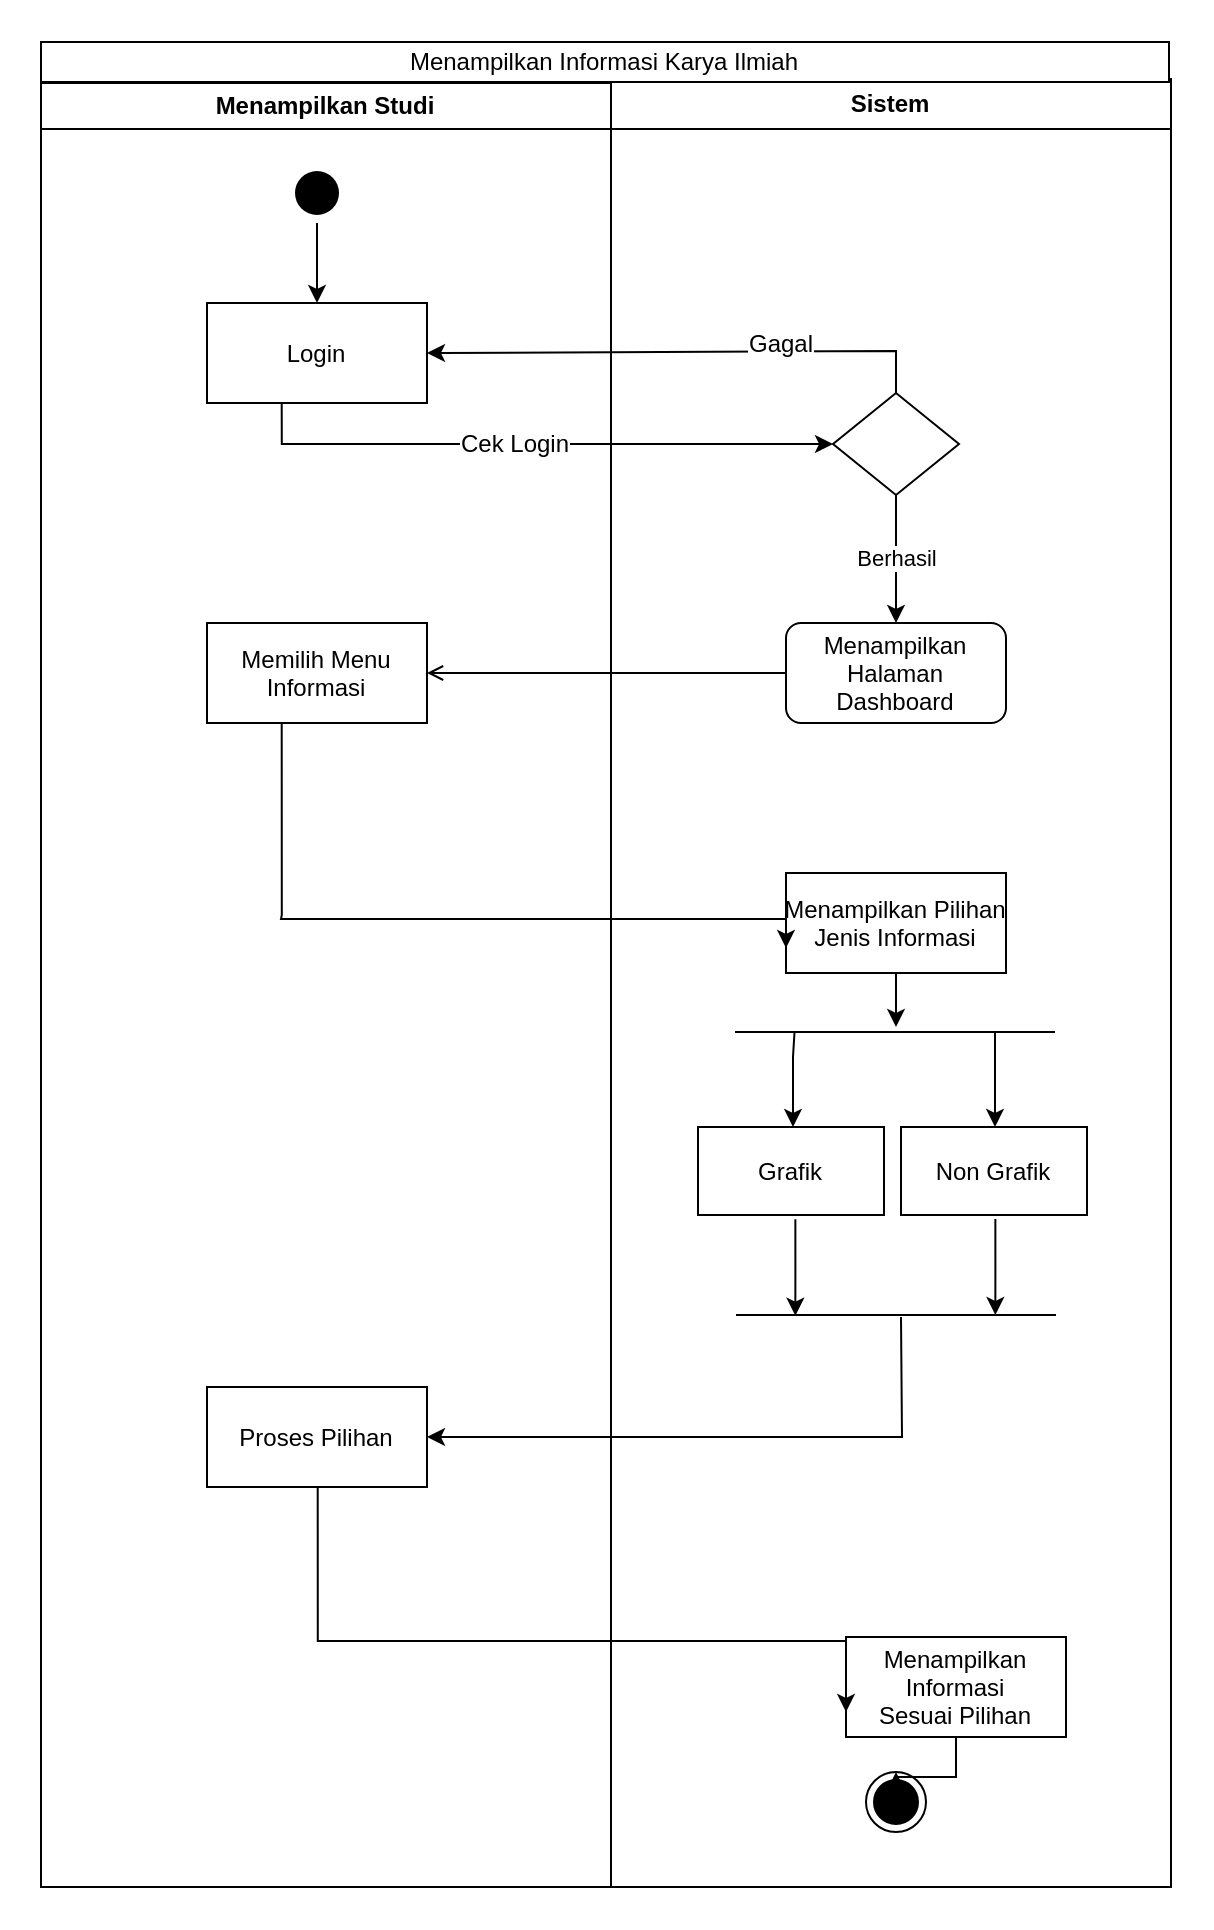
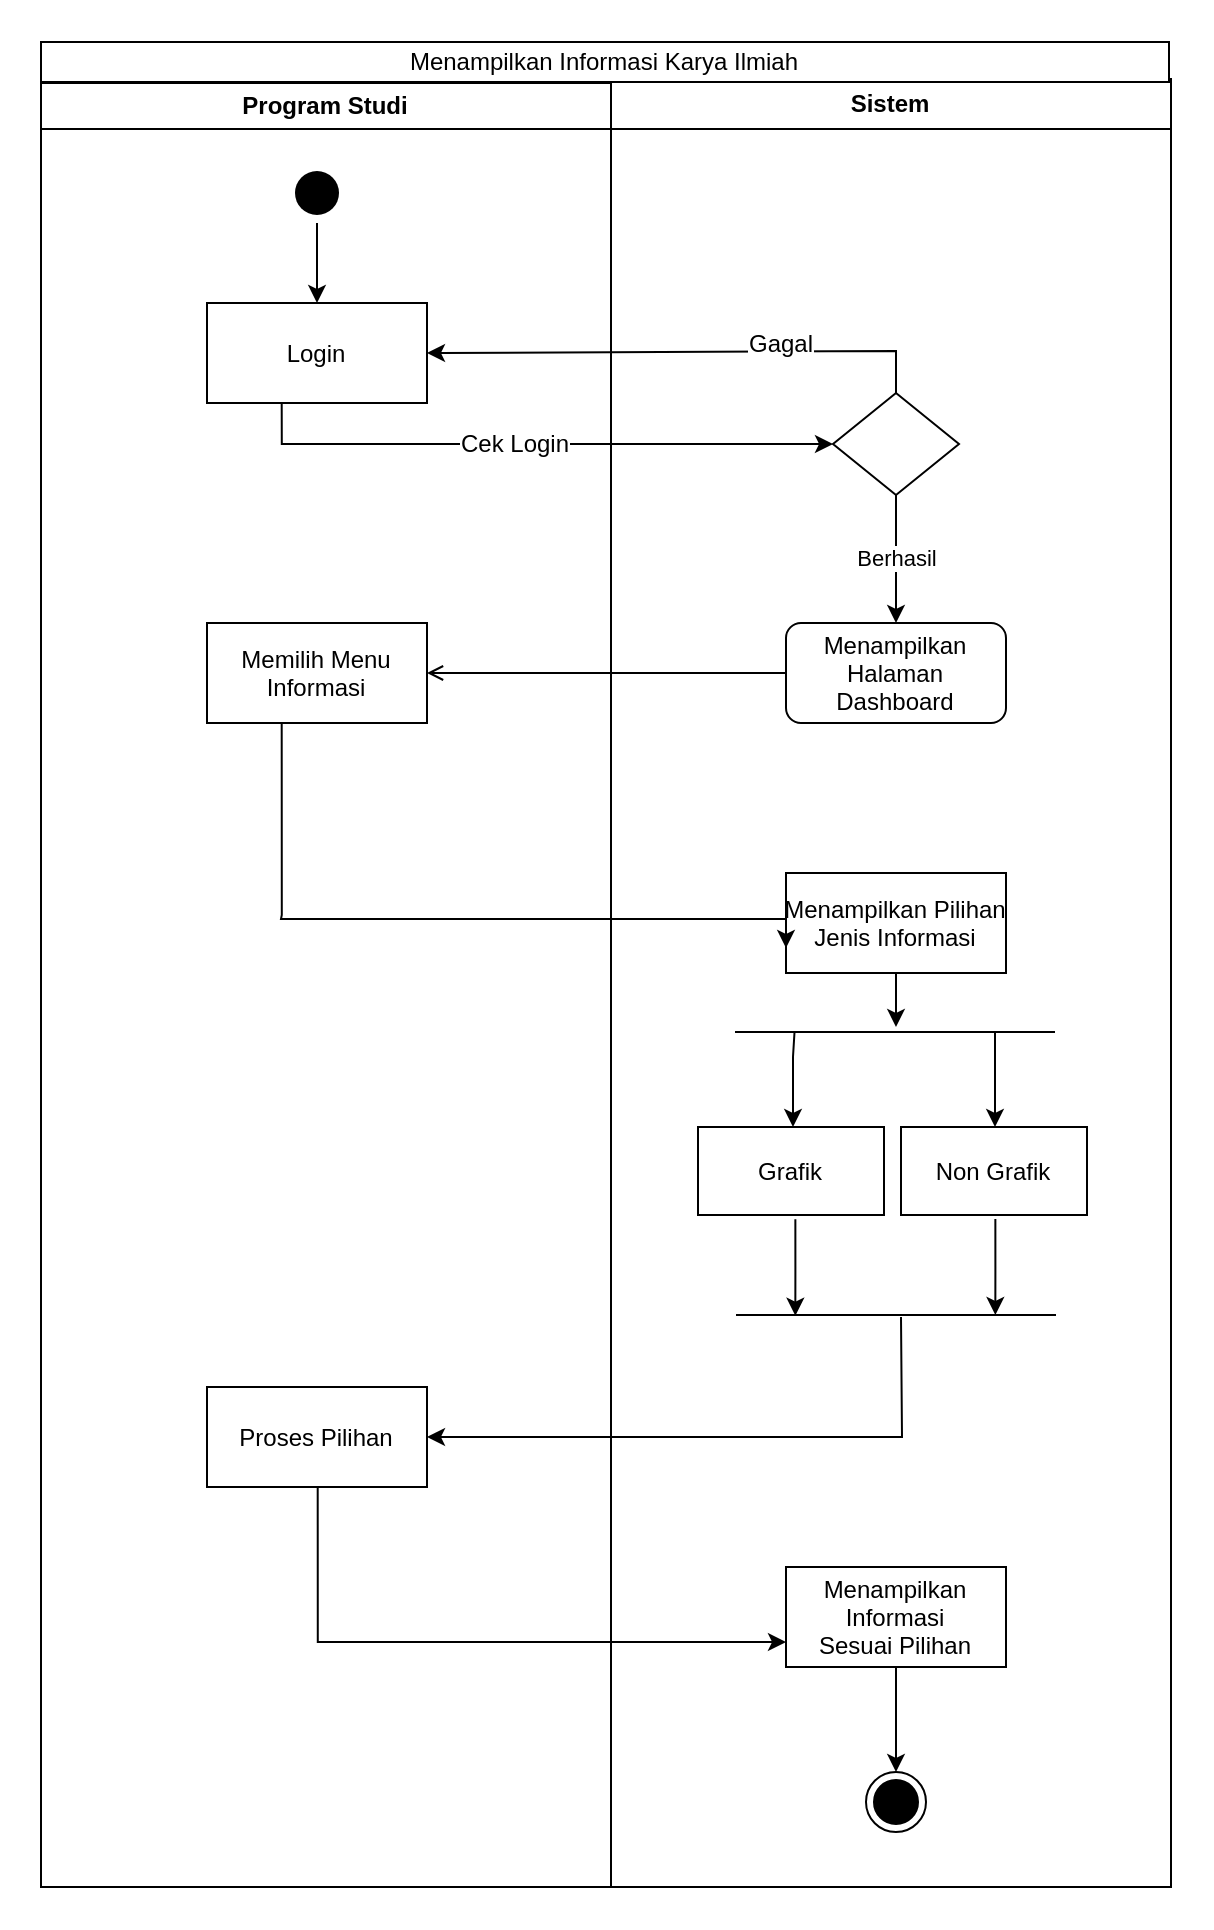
(326, 107) -> (326, 107)
(956, 1687) -> (896, 1617)
